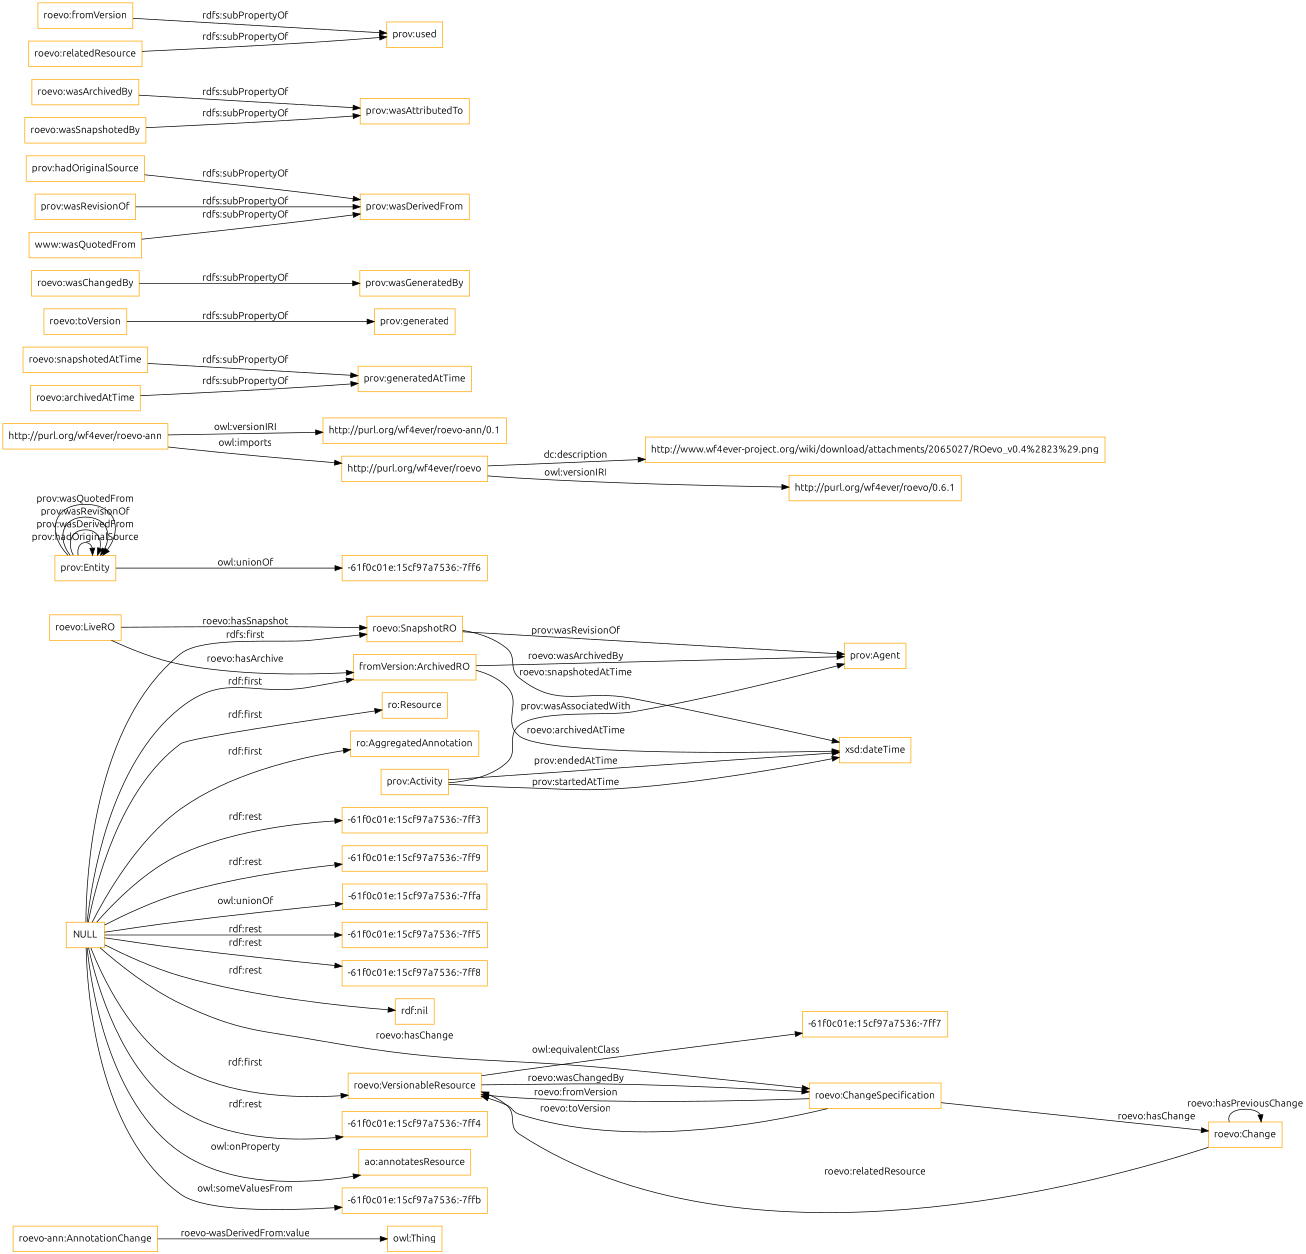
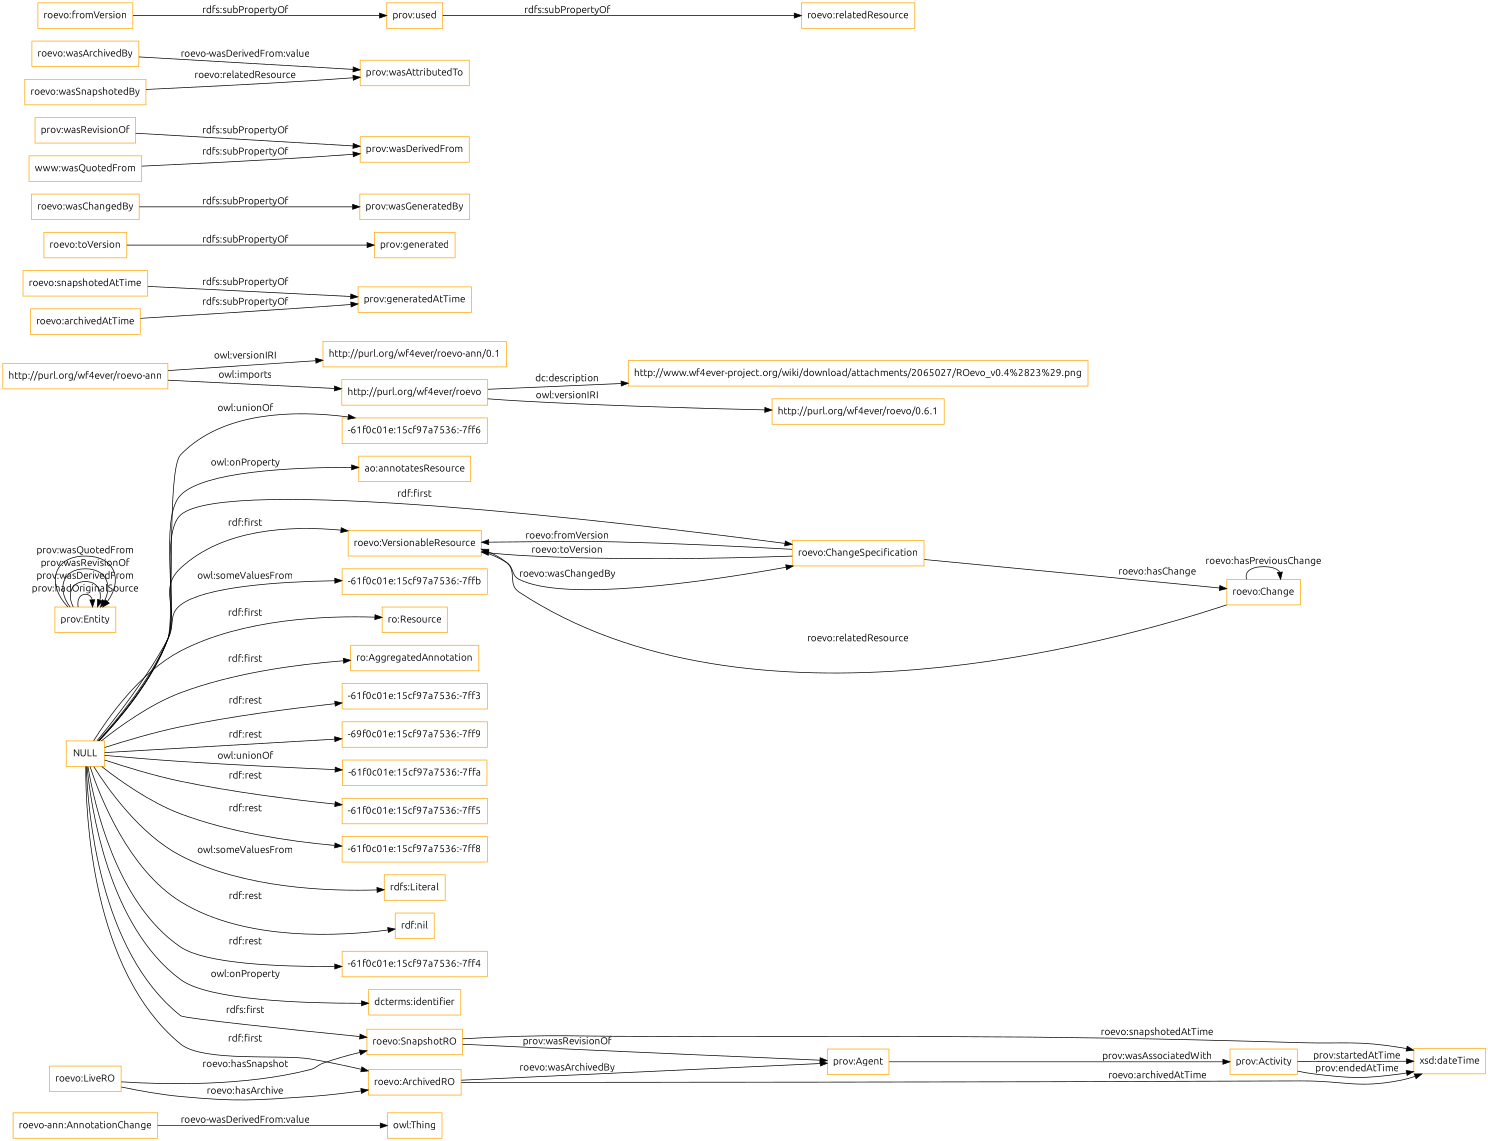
(261, 45) -> (618, 16)
(245, 92) -> (245, 54)
(245, 114) -> (245, 75)
(85, 169) -> none
(225, 568) -> (173, 495)
(415, 667) -> (415, 1082)
(628, 712) -> (1056, 1062)
(415, 858) -> (415, 735)
none -> (415, 888)
none -> (415, 1002)
(875, 1024) -> none
(415, 1036) -> (415, 494)
